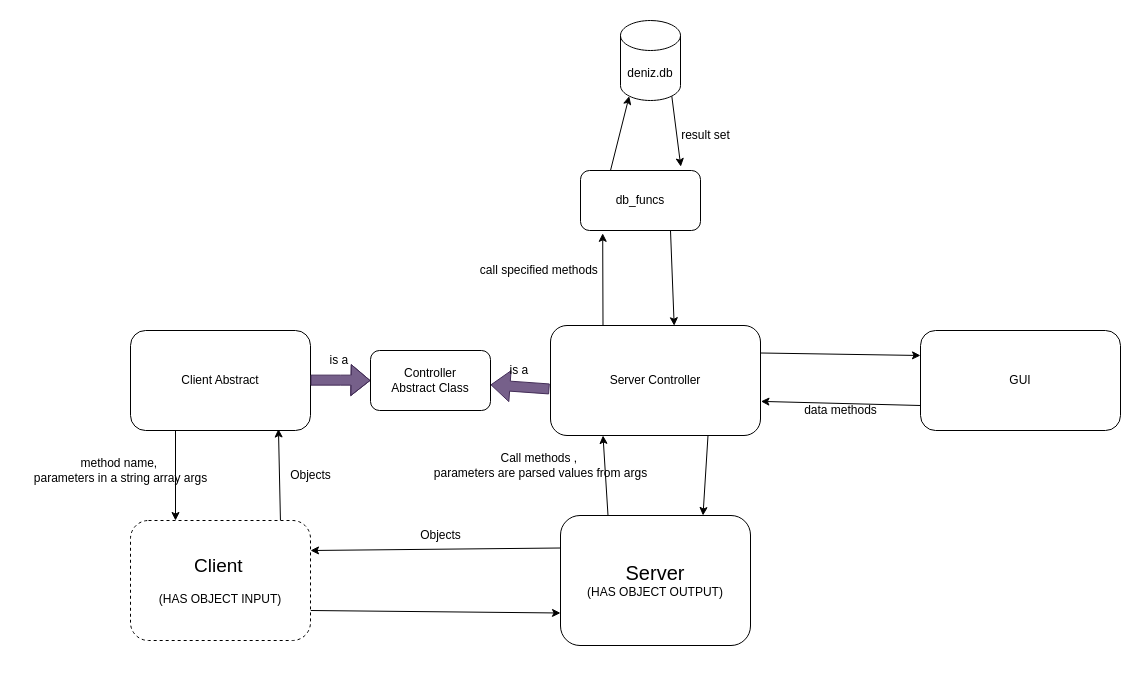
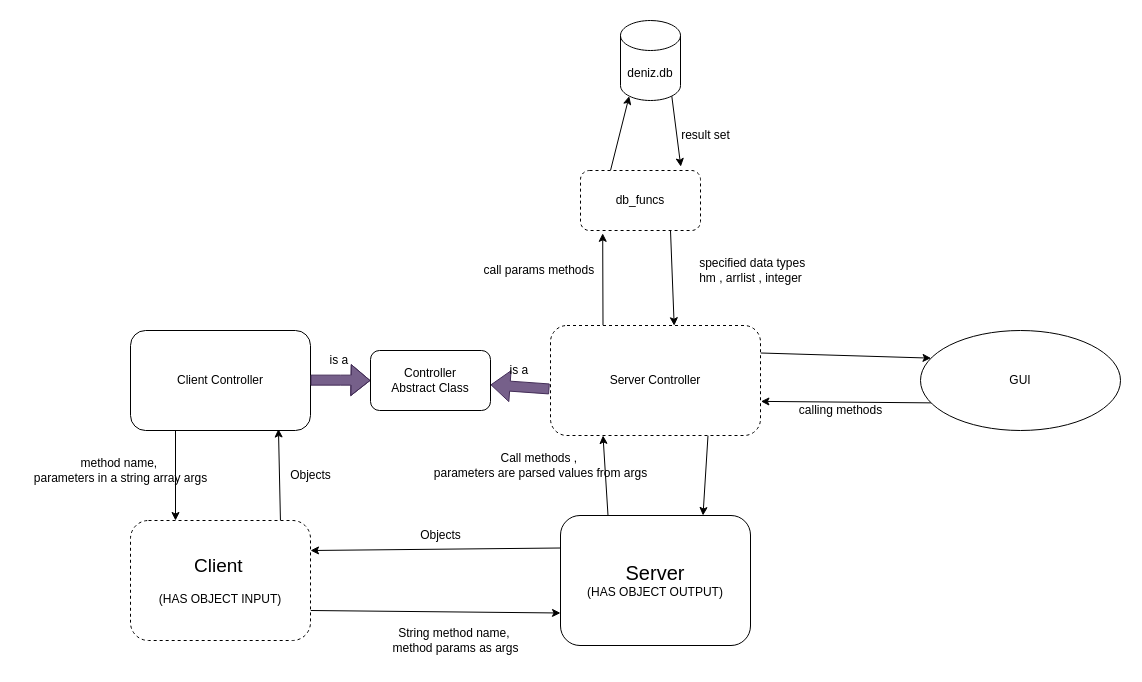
(641, 201) -> (641, 201)
(541, 271) -> (541, 271)
none -> (751, 271)
(221, 381) -> (221, 381)
(656, 381) -> (656, 381)
(1021, 381) -> (1021, 381)
(841, 411) -> (841, 411)
none -> (456, 641)
